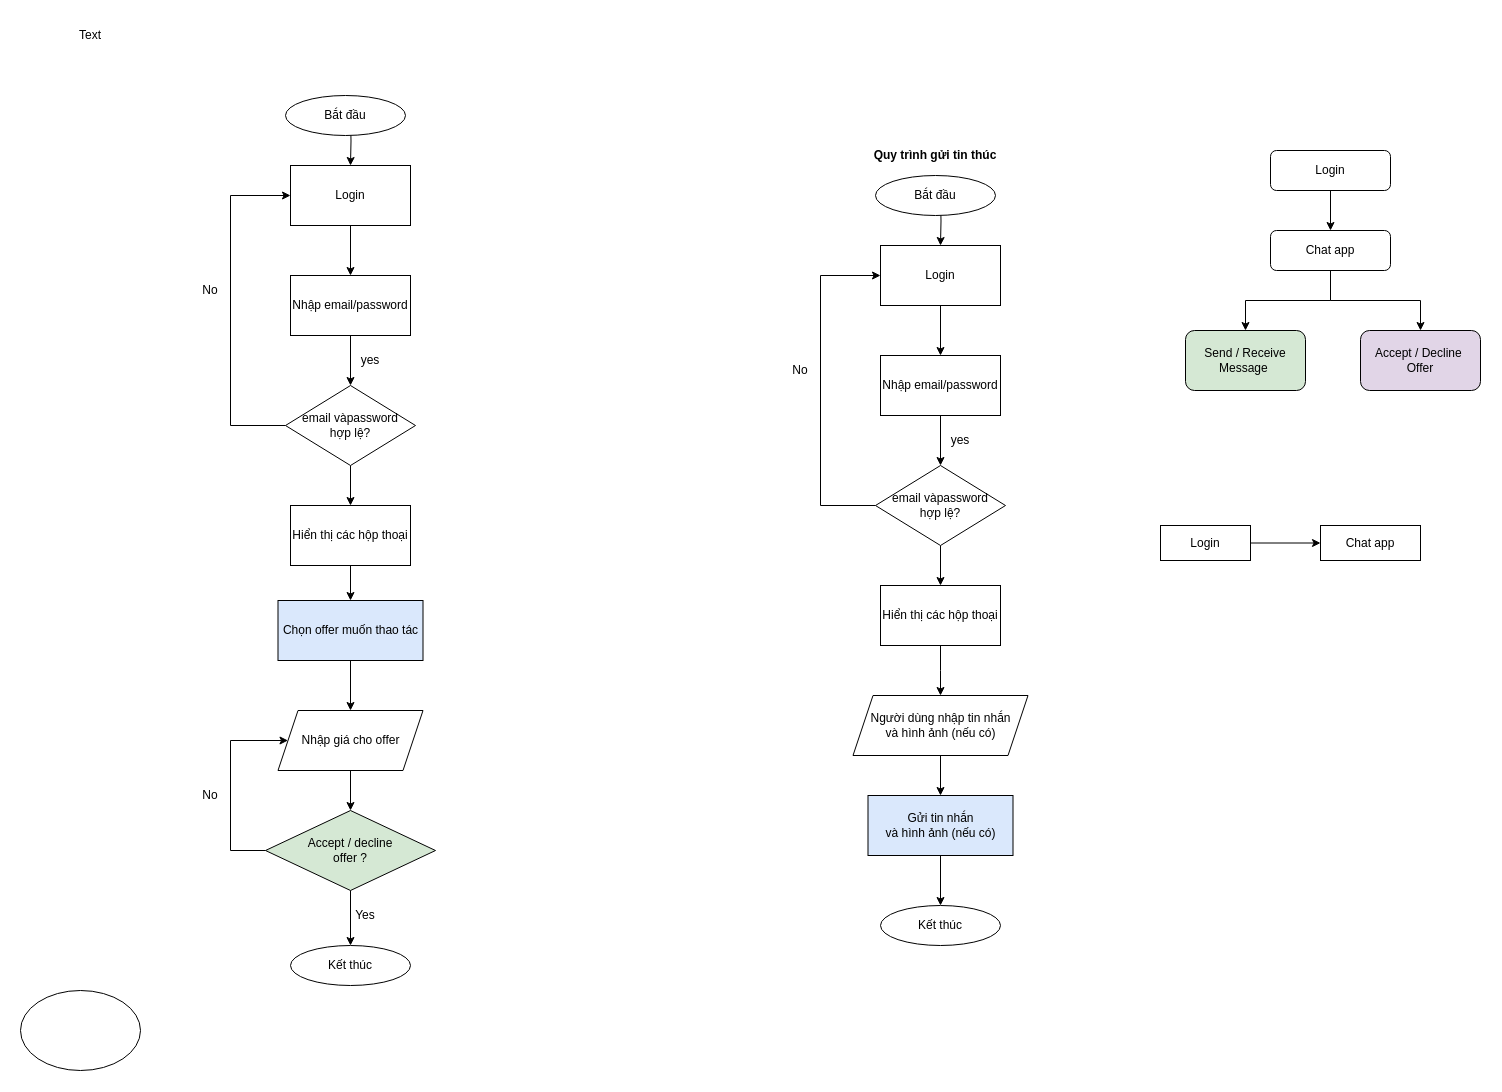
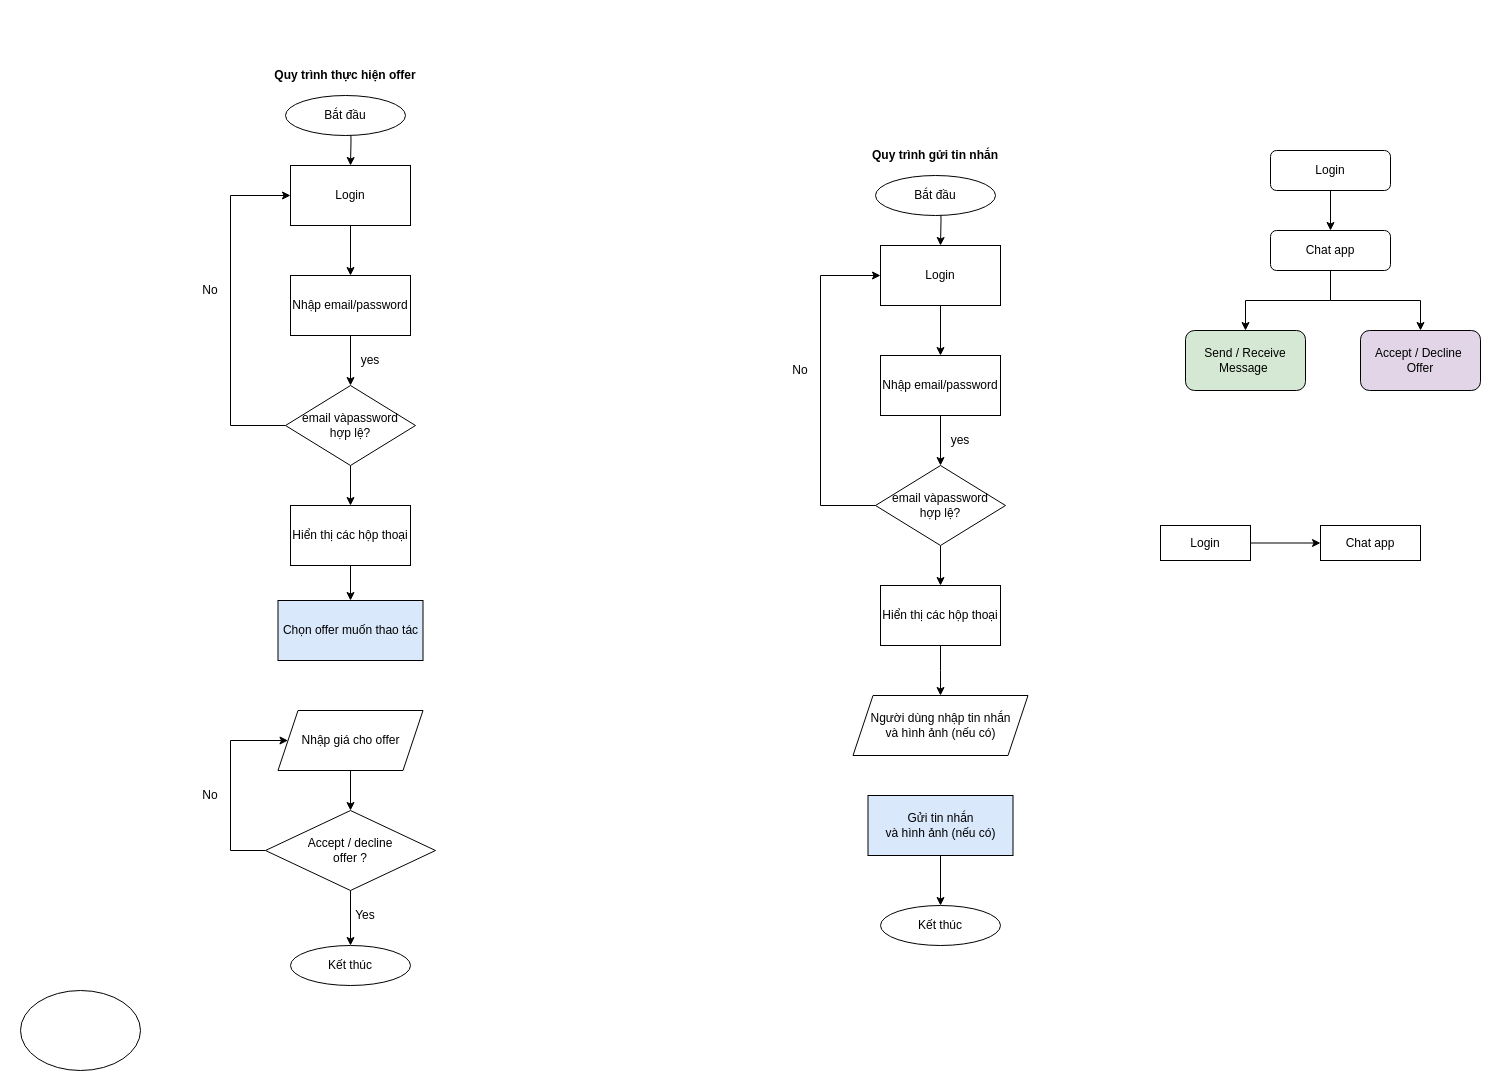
(91, 36) -> none
none -> (346, 76)
(936, 156) -> (936, 156)
(351, 682) -> none
(941, 772) -> none
(351, 851) -> (351, 851)
